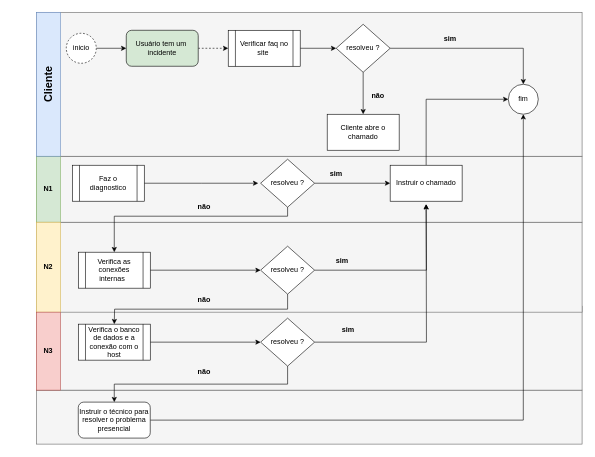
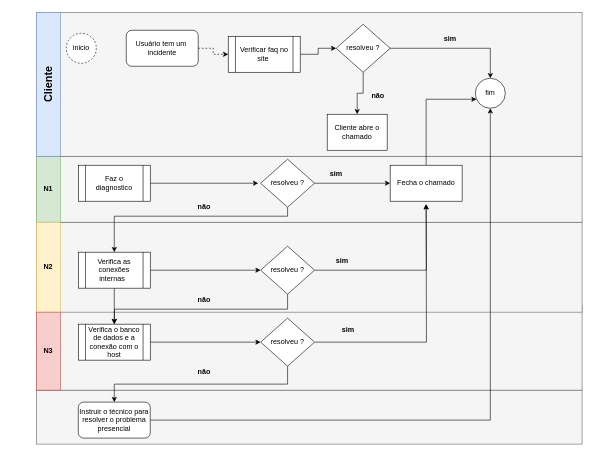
(120, 48) -> none
(162, 48) -> (162, 48)
(264, 48) -> (264, 54)
(524, 99) -> (491, 93)
(363, 132) -> (357, 132)
(108, 183) -> (114, 183)
(426, 183) -> (426, 183)
none -> (114, 297)
